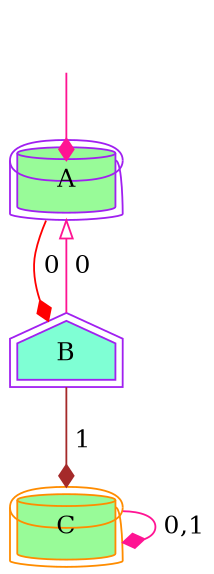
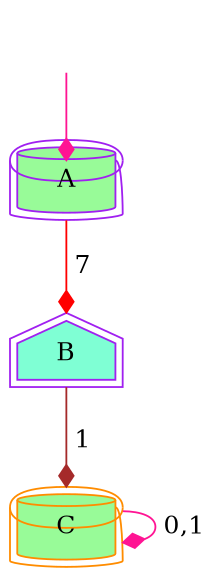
(48, 266) -> (79, 266)
(66, 276) -> none
